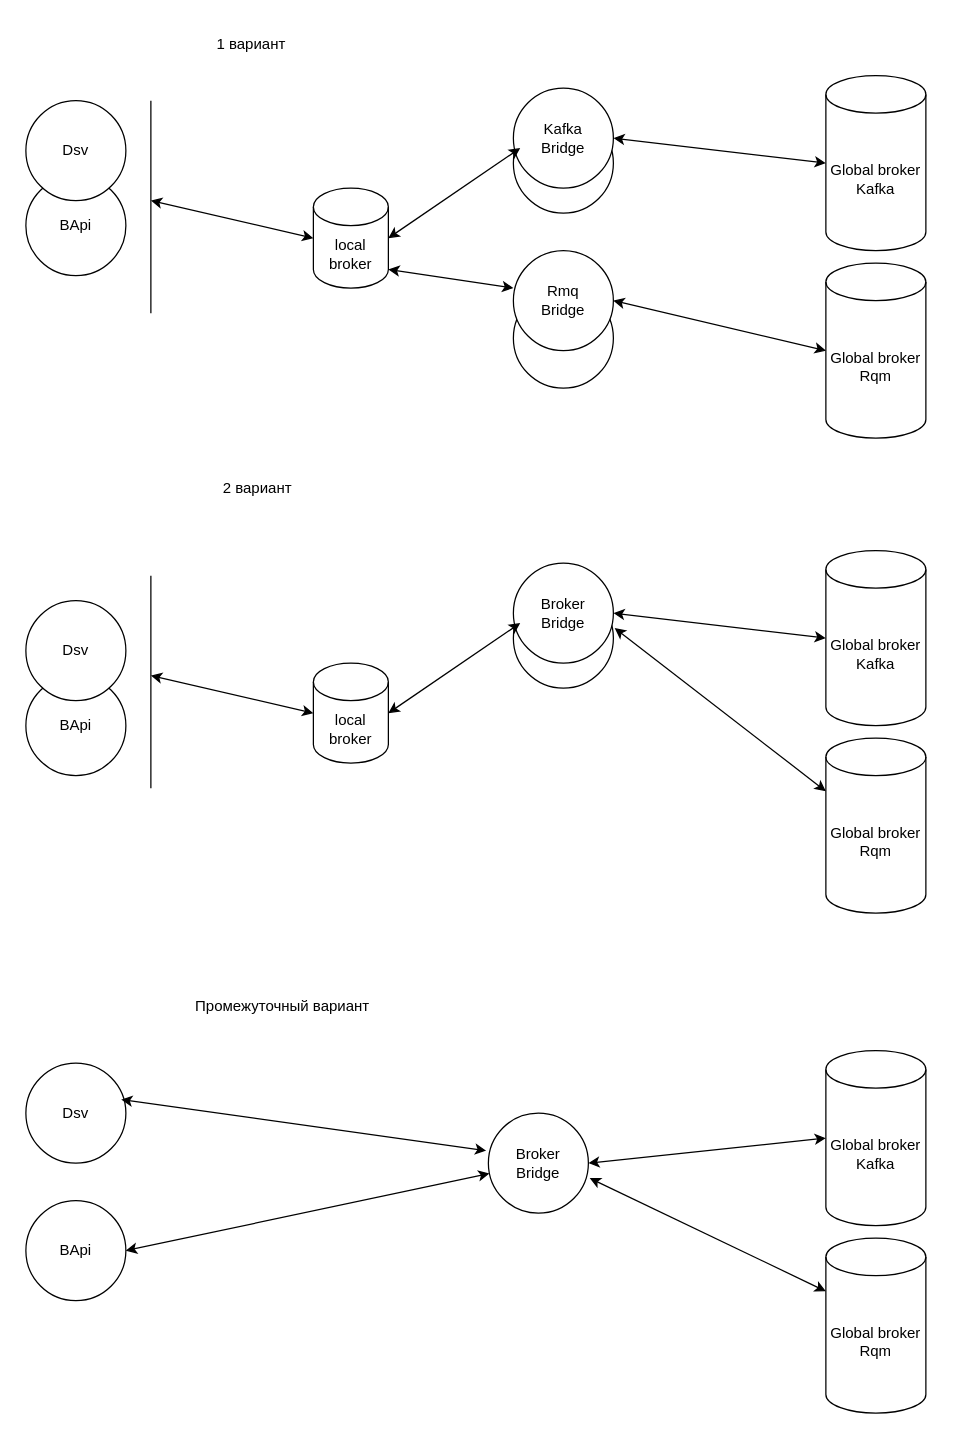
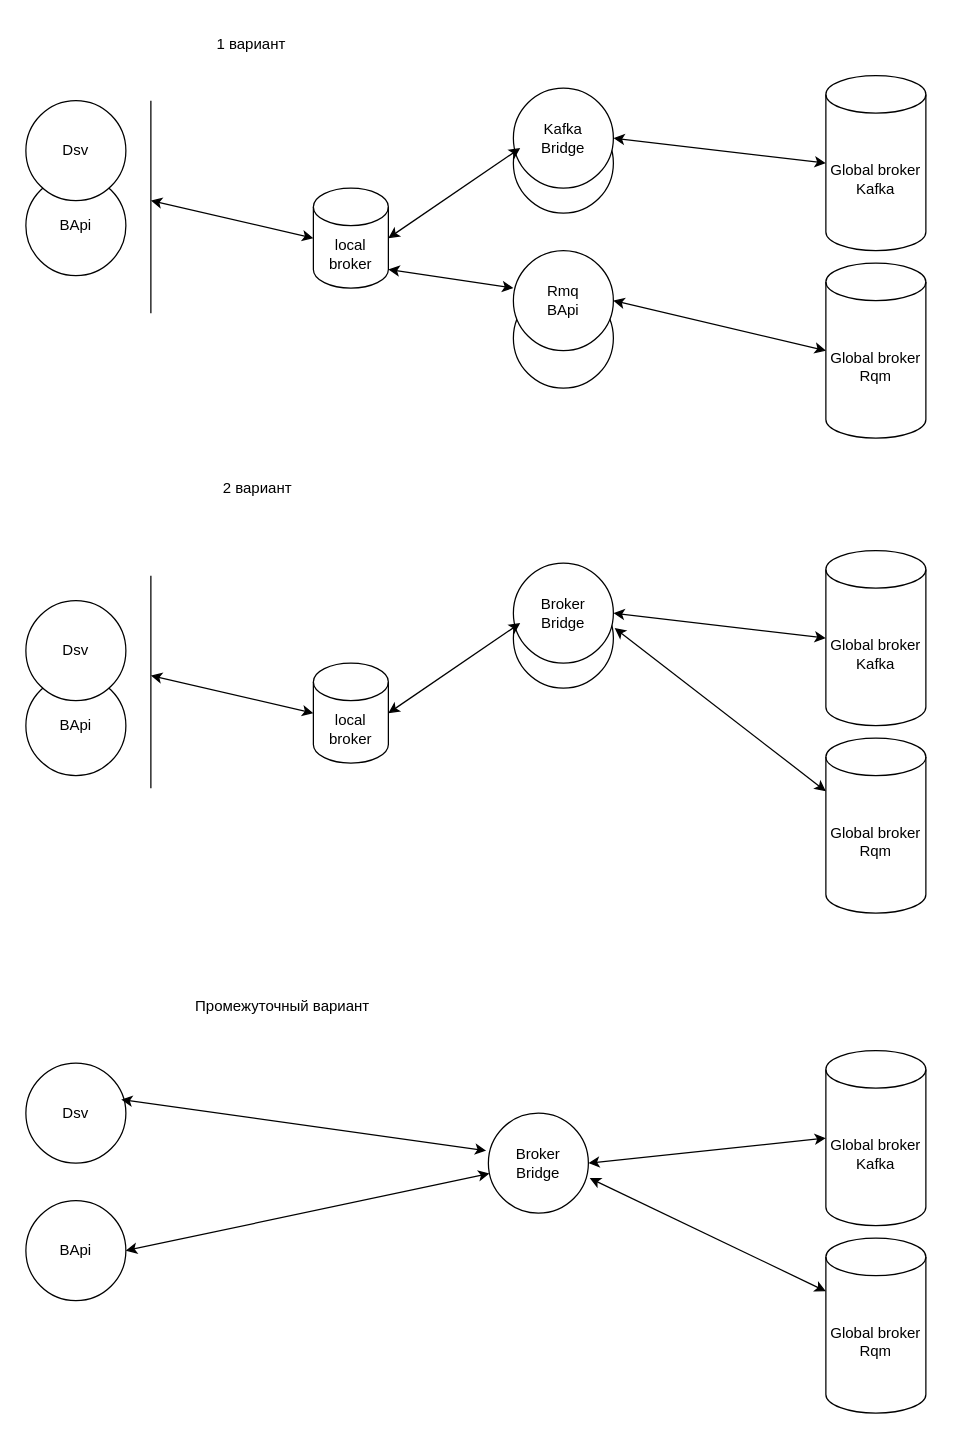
(563, 301) -> (563, 301)
